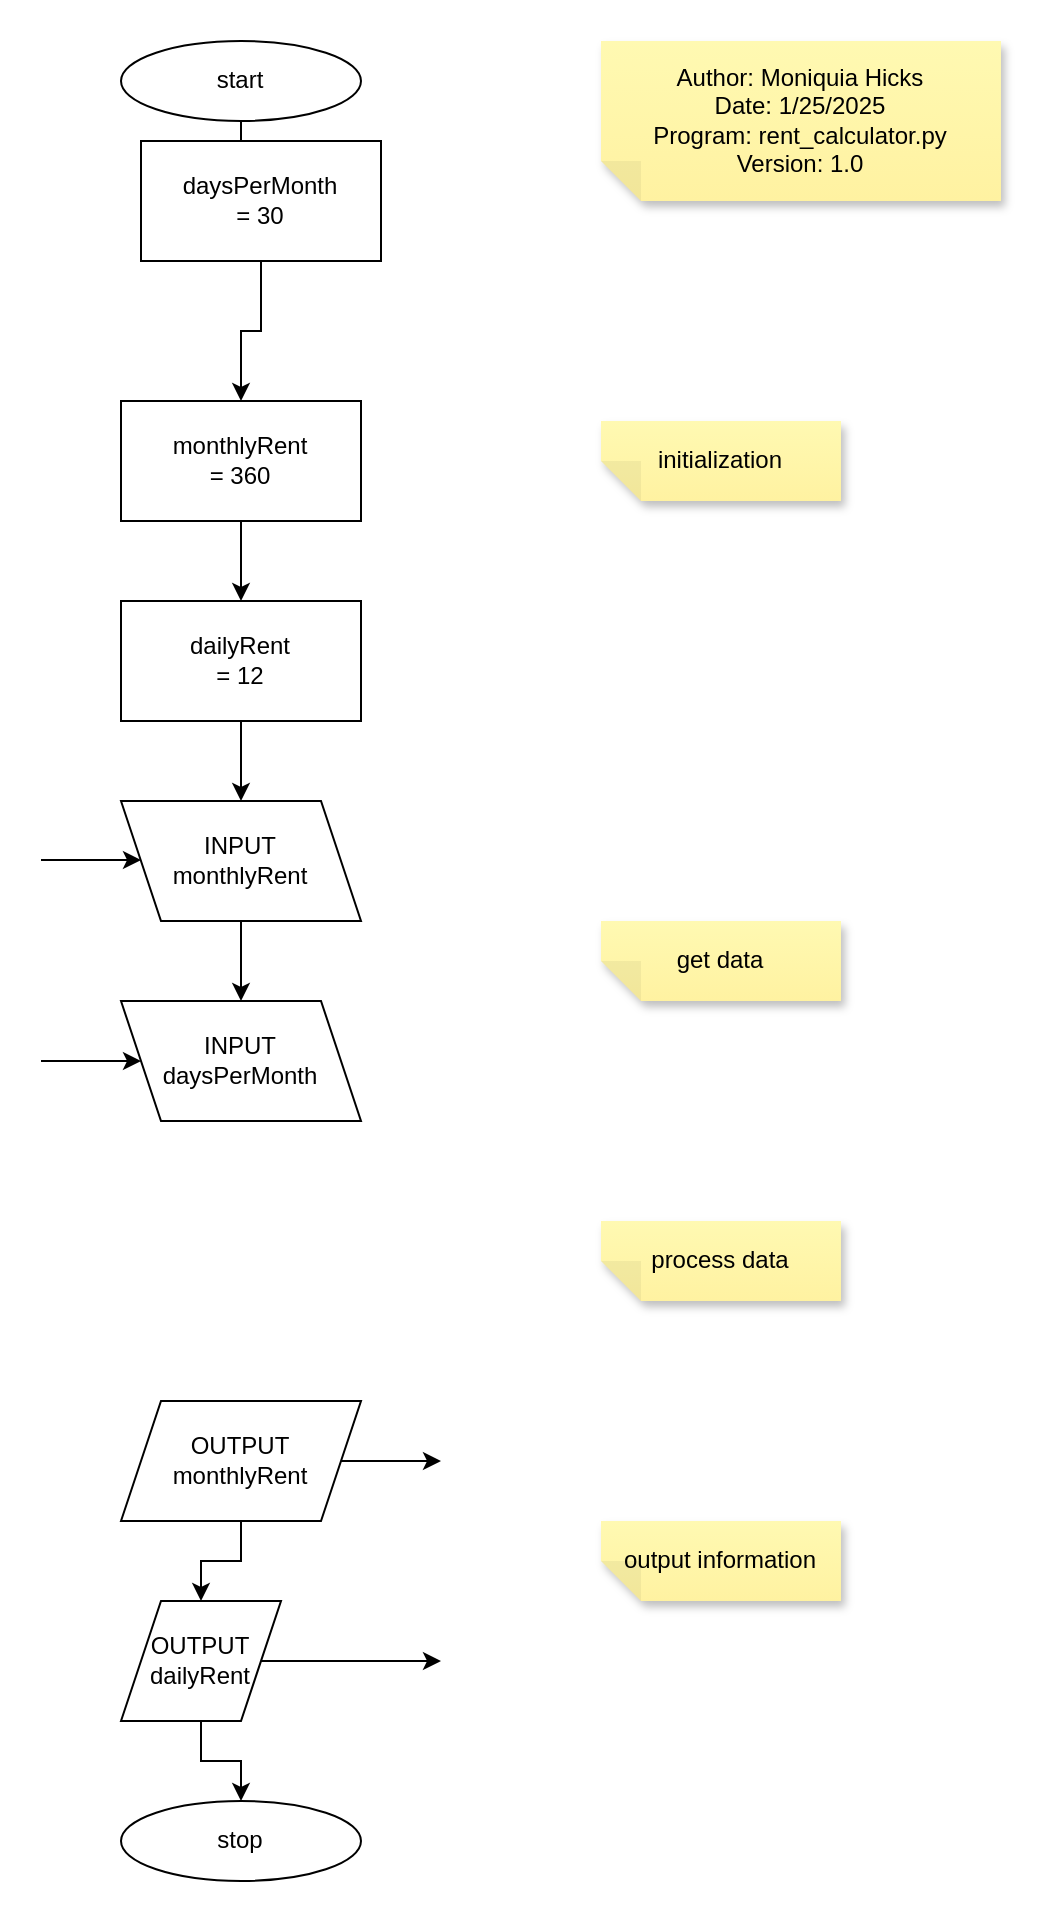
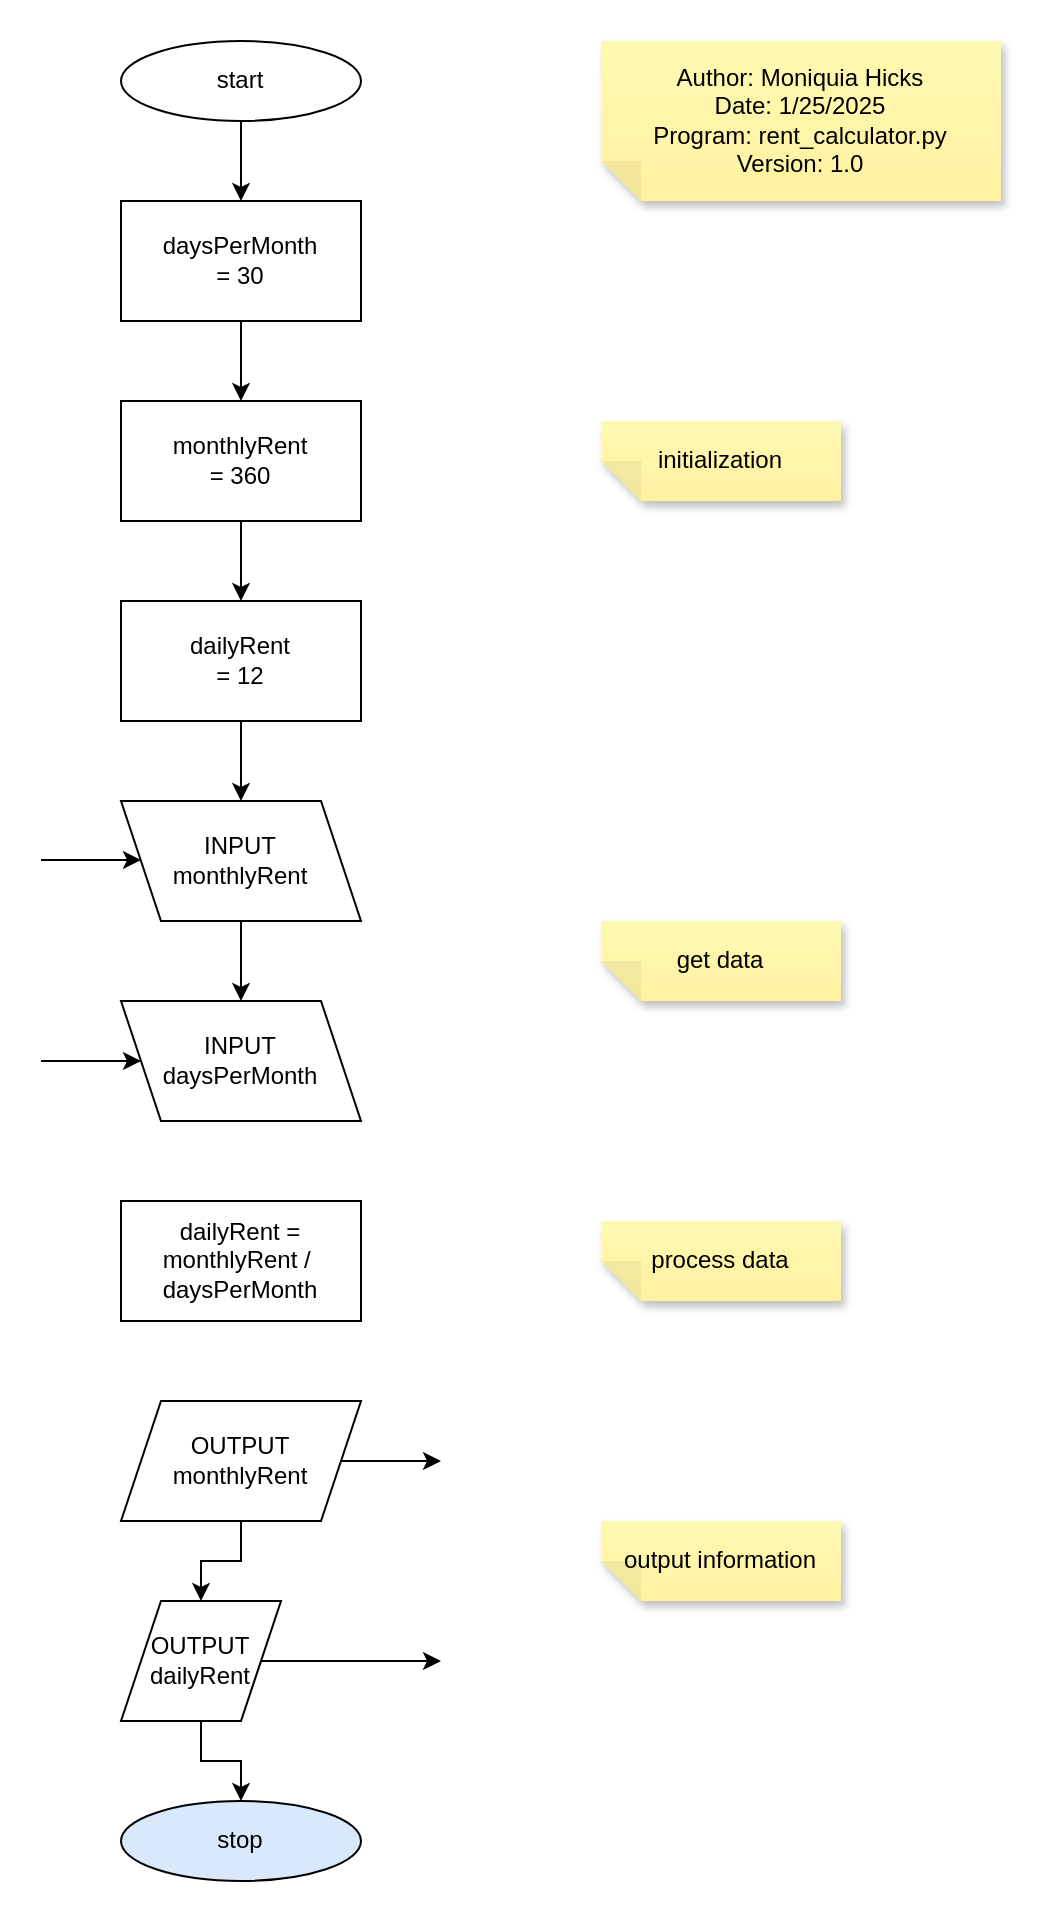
(261, 201) -> (241, 261)
none -> (241, 1261)
(241, 1841) -> (241, 1841)
